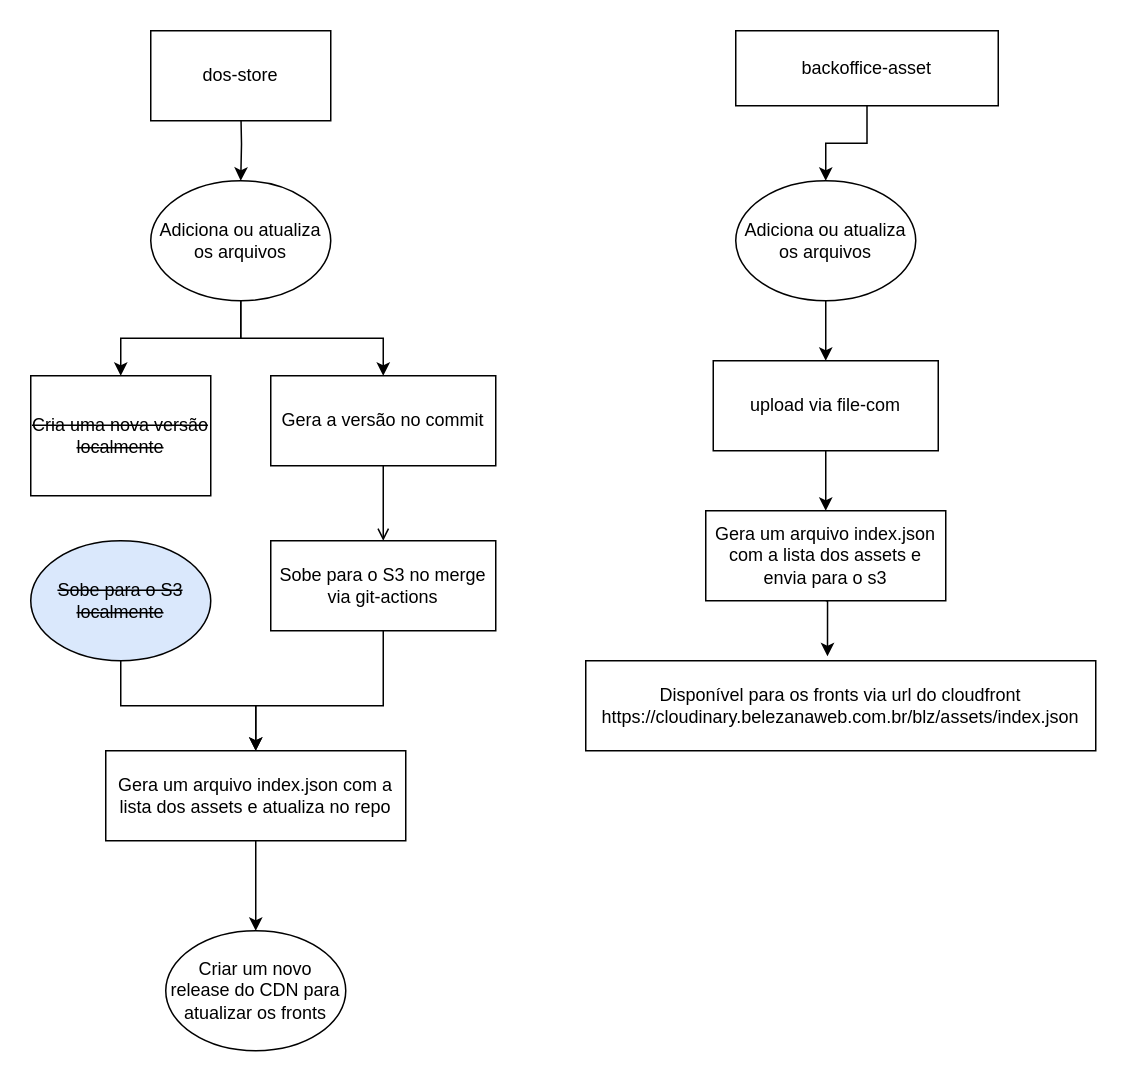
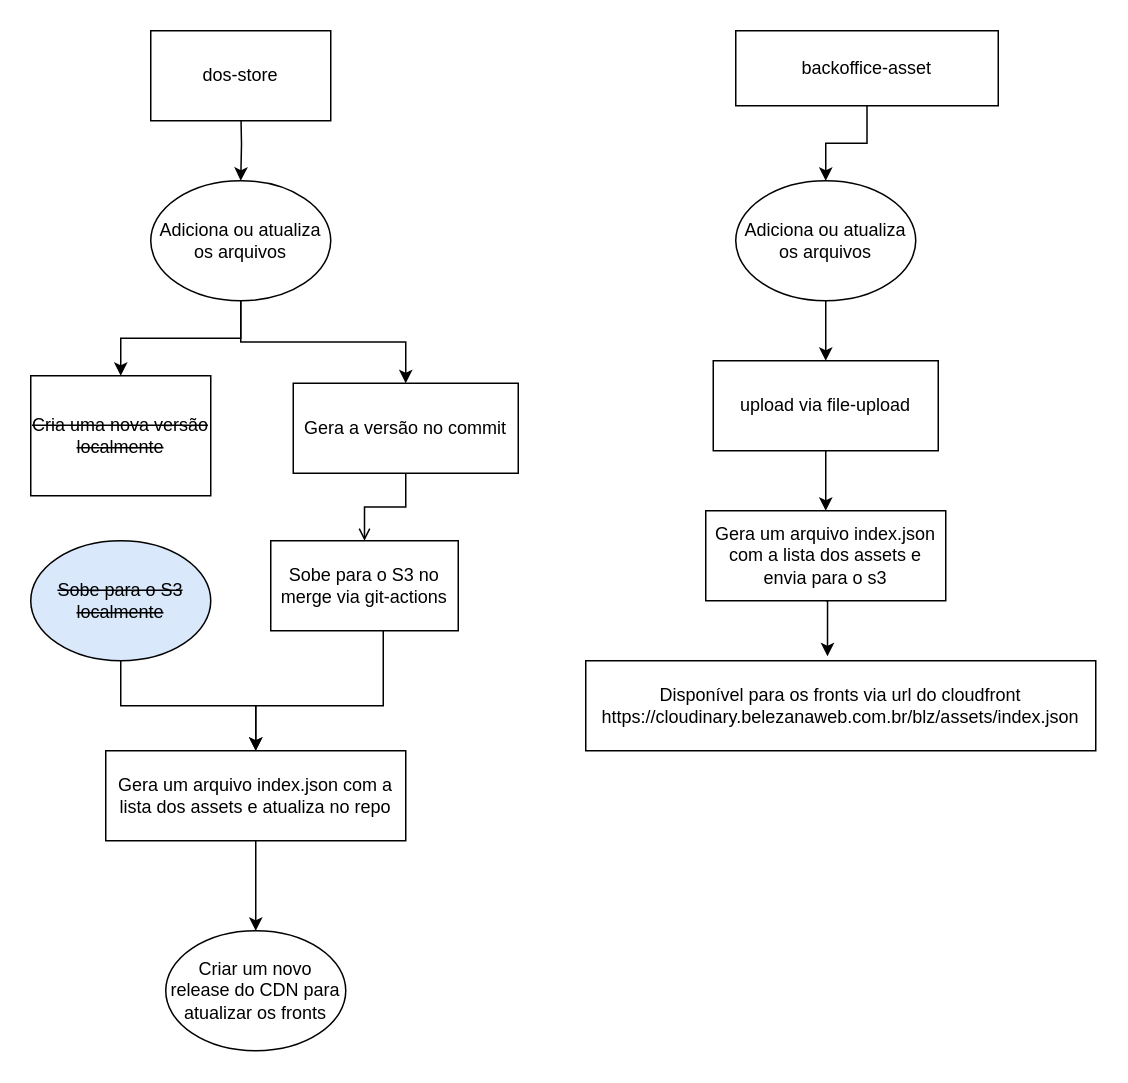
(826, 406) -> (826, 406)
(383, 421) -> (406, 428)
(383, 586) -> (365, 586)
